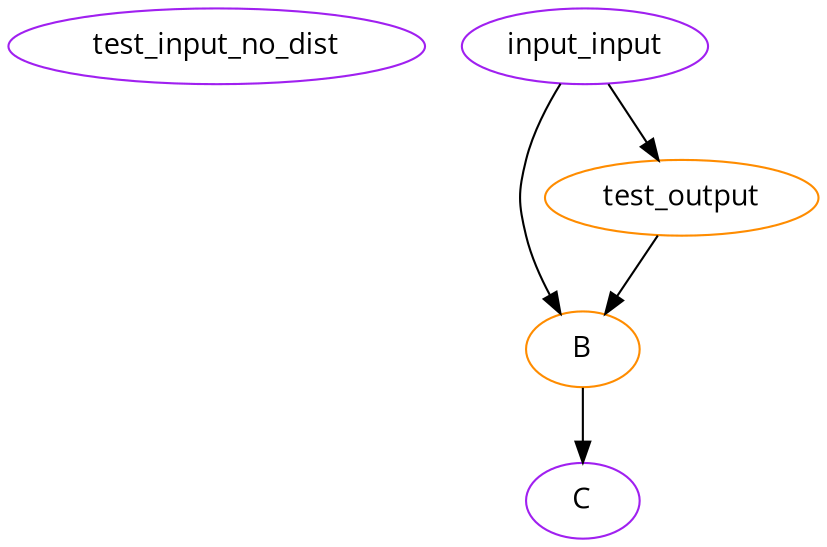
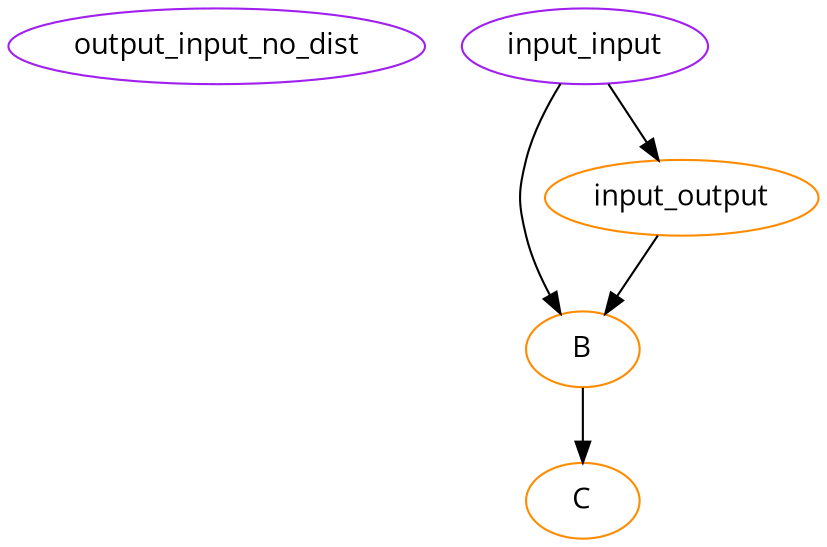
(217, 46) -> (217, 46)
(682, 198) -> (682, 198)
(583, 501) -> (583, 501)
